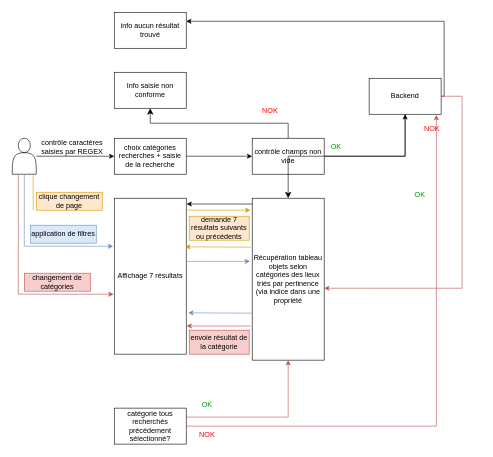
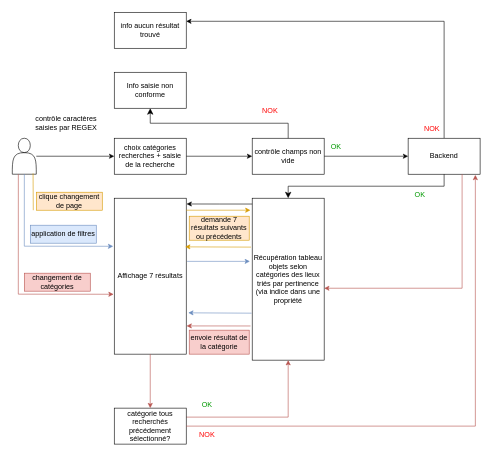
(405, 96) -> (444, 156)
(72, 147) -> (66, 123)
none -> (150, 402)
